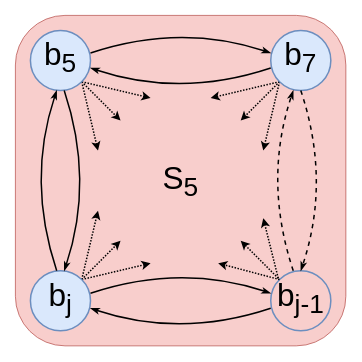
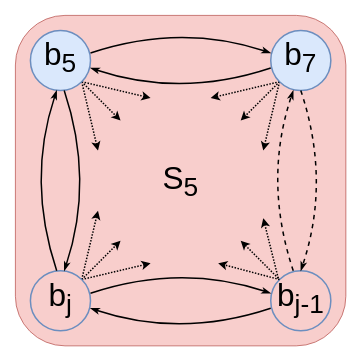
(60, 300) -> (60, 300)
